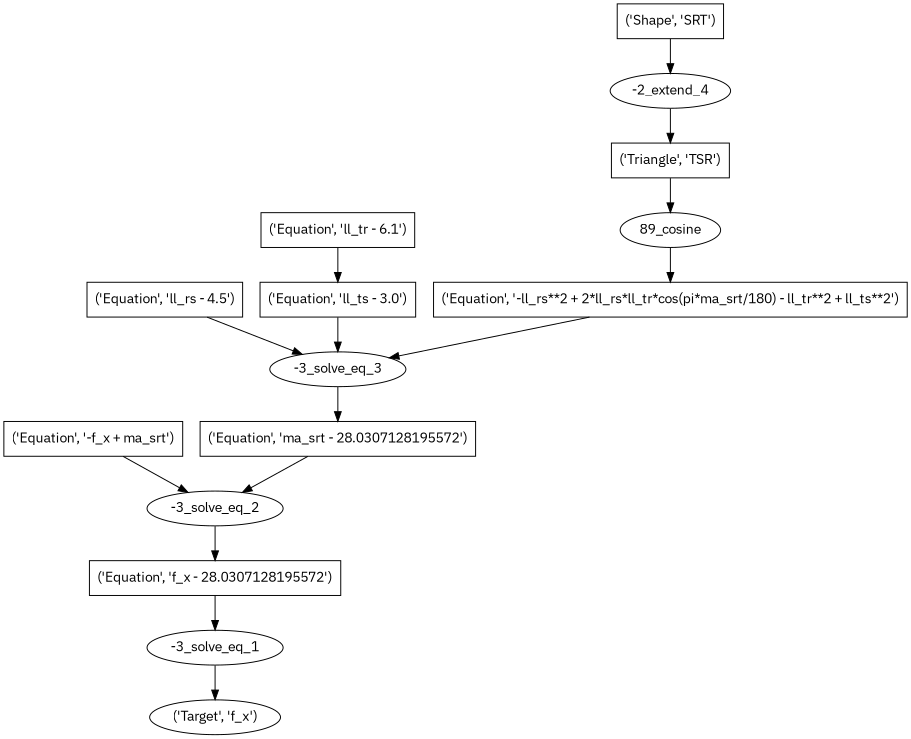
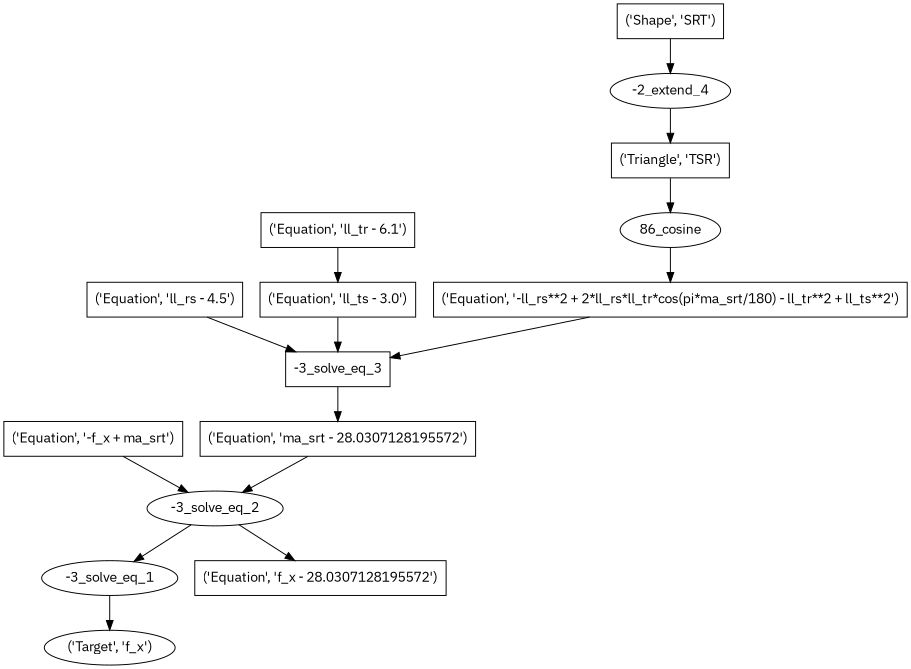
(670, 230) -> (670, 230)
(338, 369) -> (338, 369)
(215, 608) -> (167, 540)
